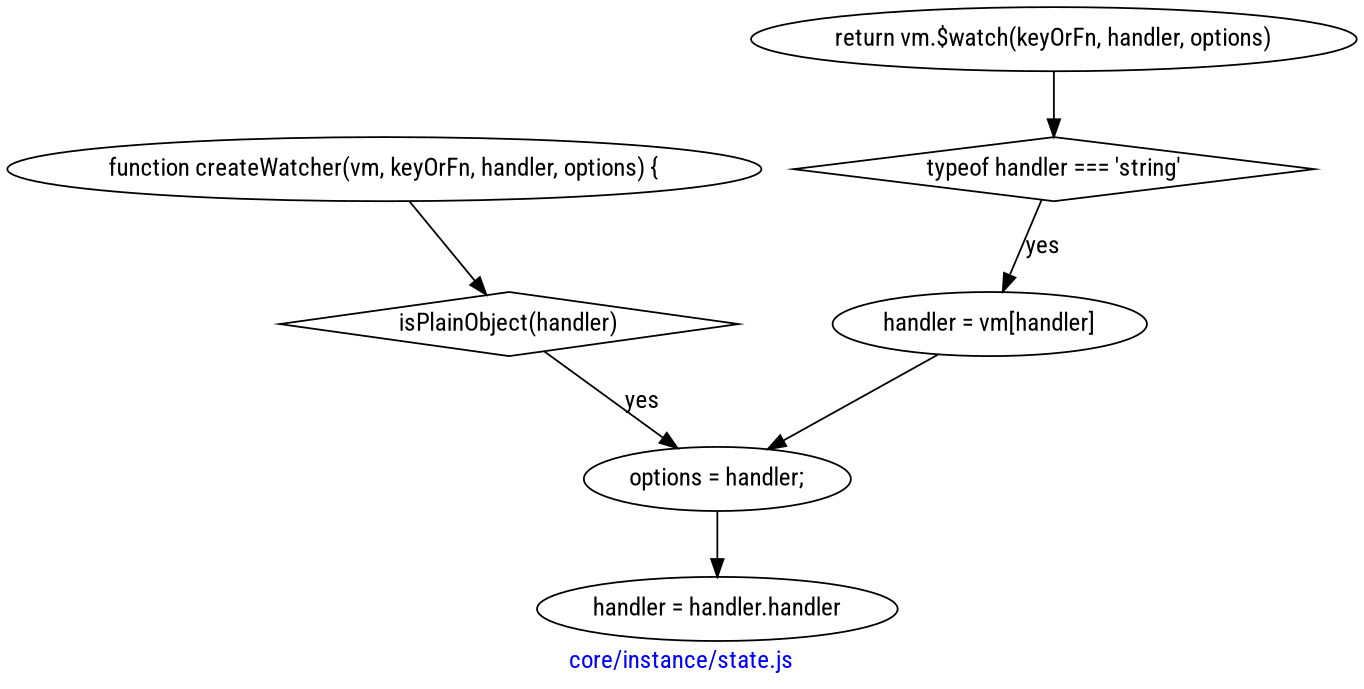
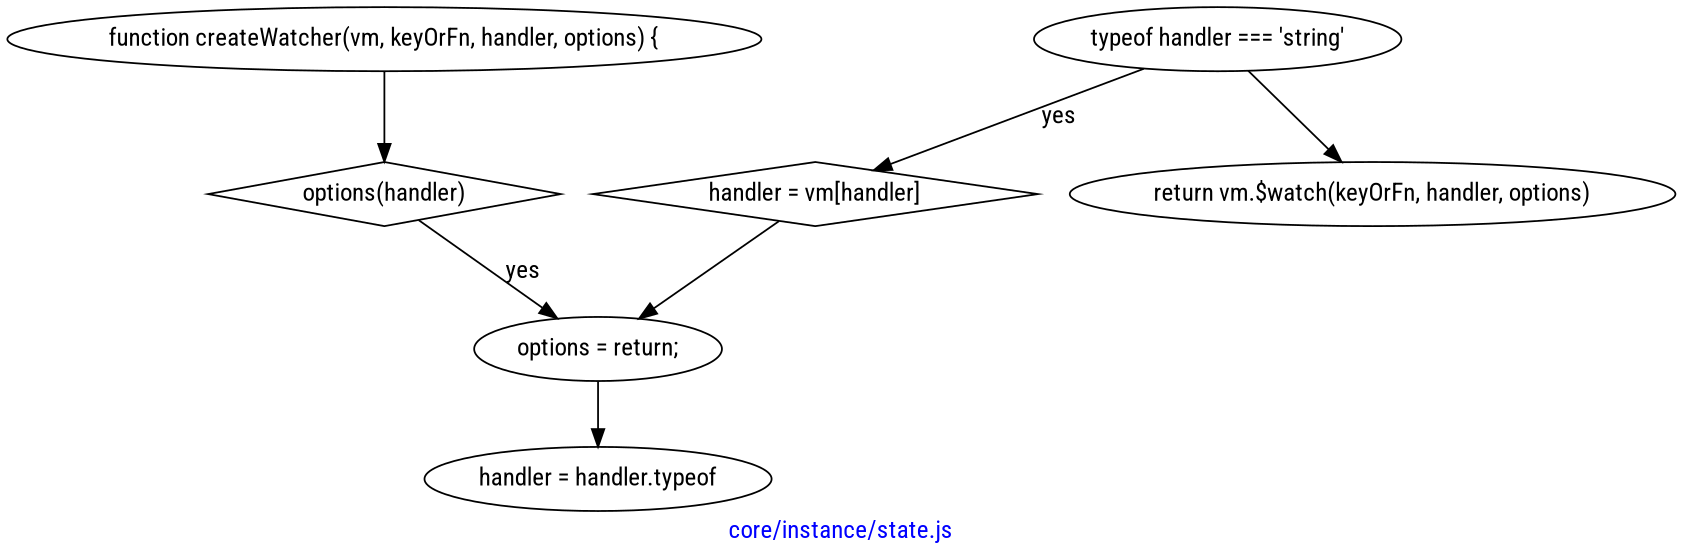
(1054, 95) -> (1289, 110)
(1054, 169) -> (1218, 39)
(509, 324) -> (384, 194)
(990, 324) -> (815, 194)
(717, 479) -> (598, 349)
(717, 609) -> (598, 479)
